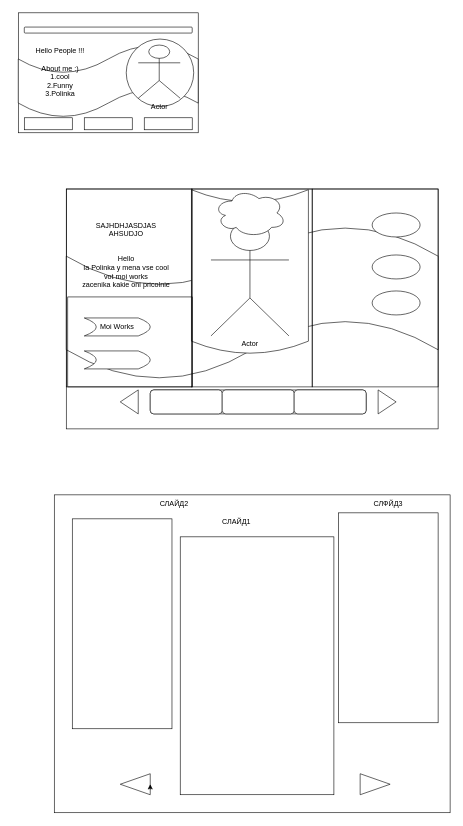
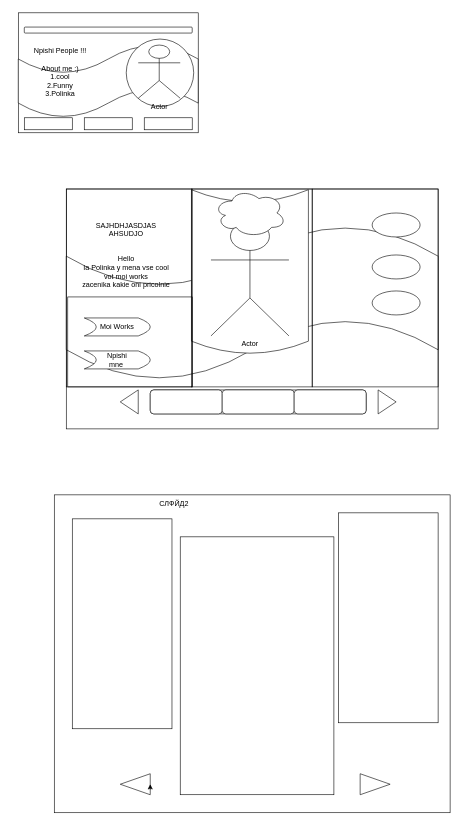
(60, 50) -> (60, 50)
none -> (117, 360)
(174, 504) -> (174, 504)
(388, 504) -> none
(237, 522) -> none
